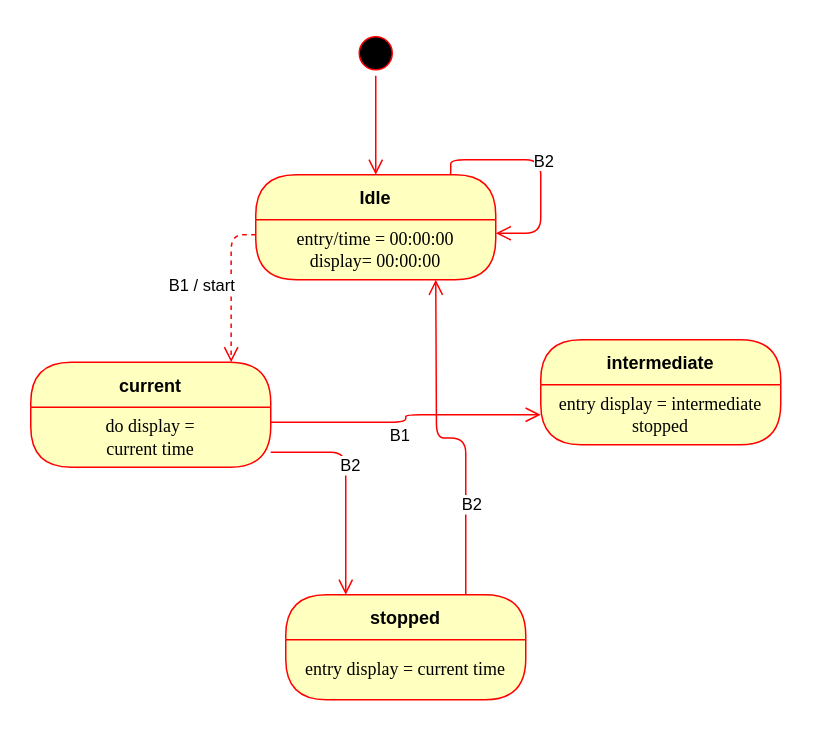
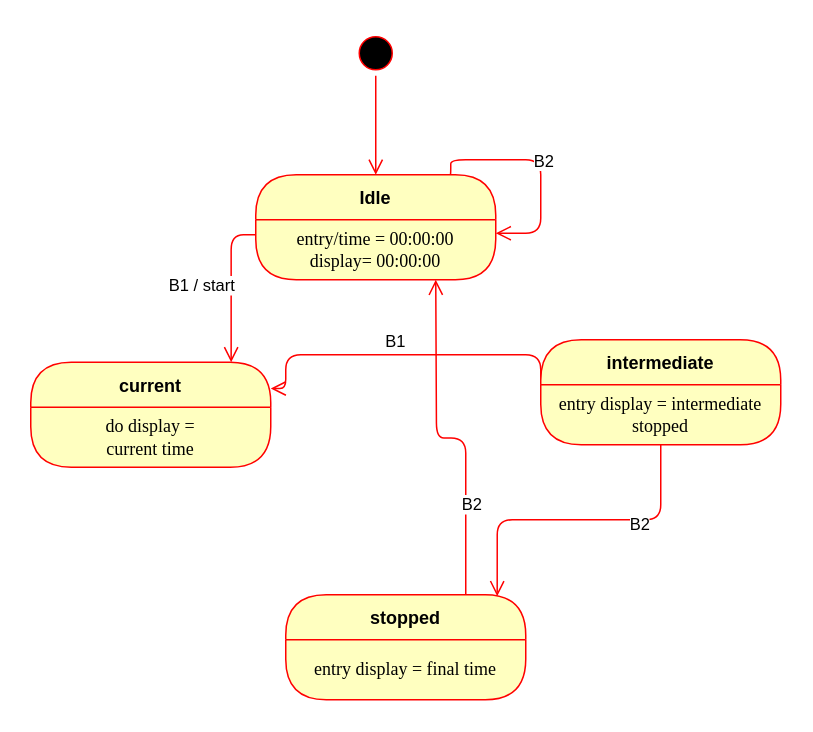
(231, 329) -> (231, 329)
none -> (403, 355)
(405, 420) -> none
(346, 489) -> none
none -> (581, 520)
(406, 670) -> (406, 670)
